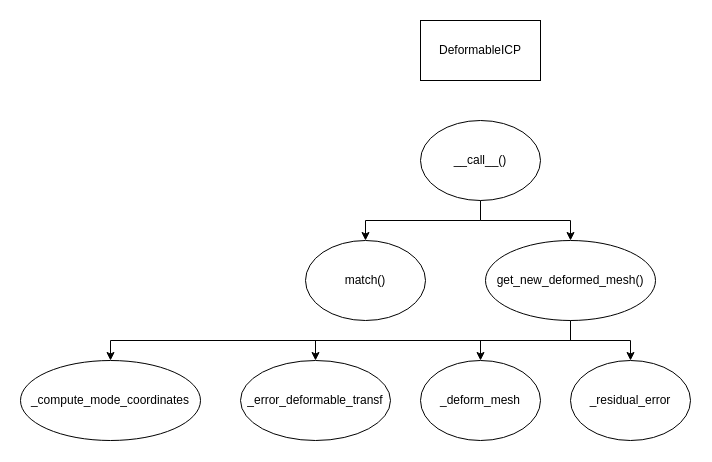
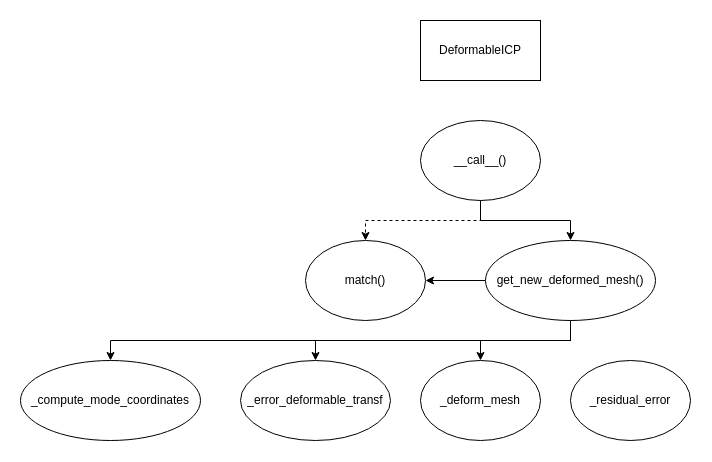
(416, 221) -> (416, 221)
(608, 341) -> (459, 281)
